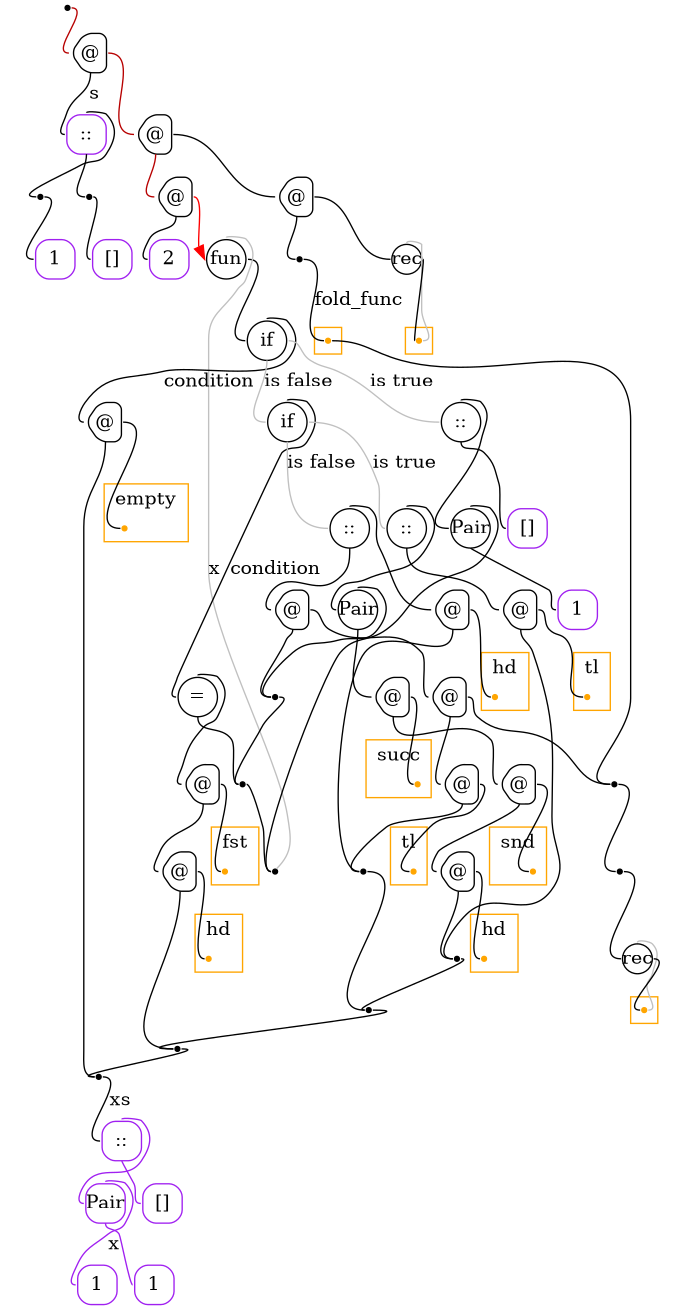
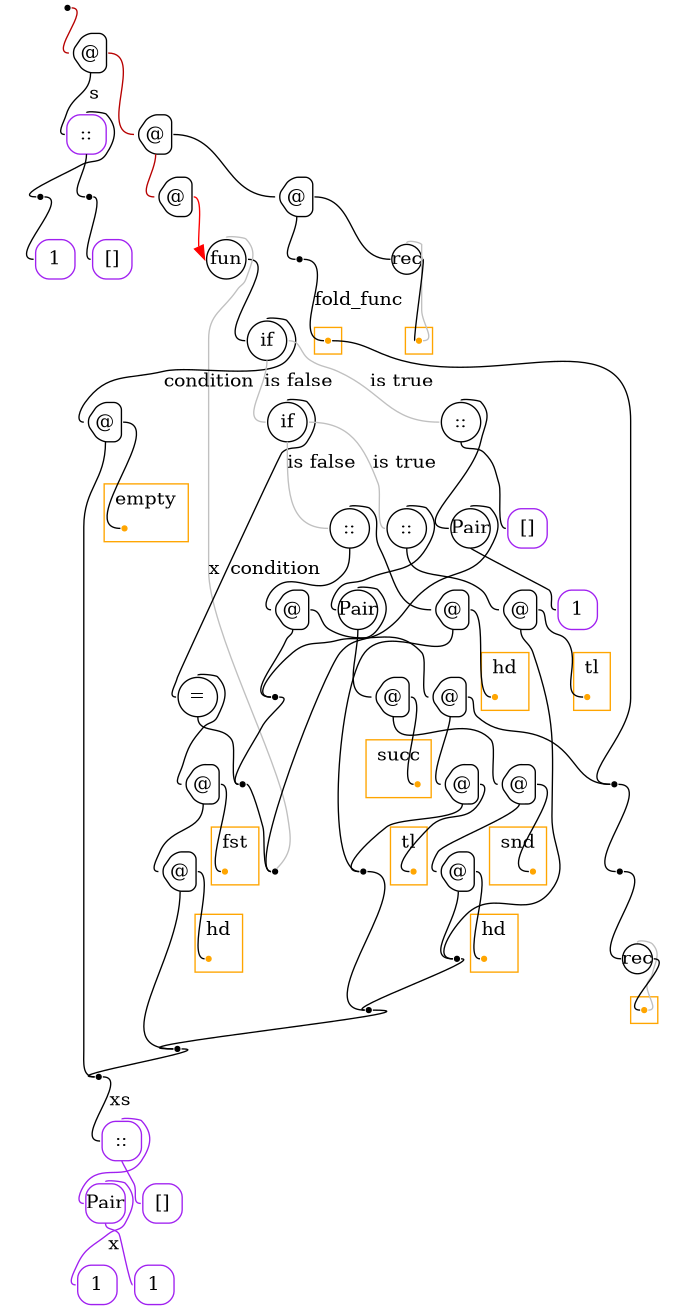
(169, 259) -> none
